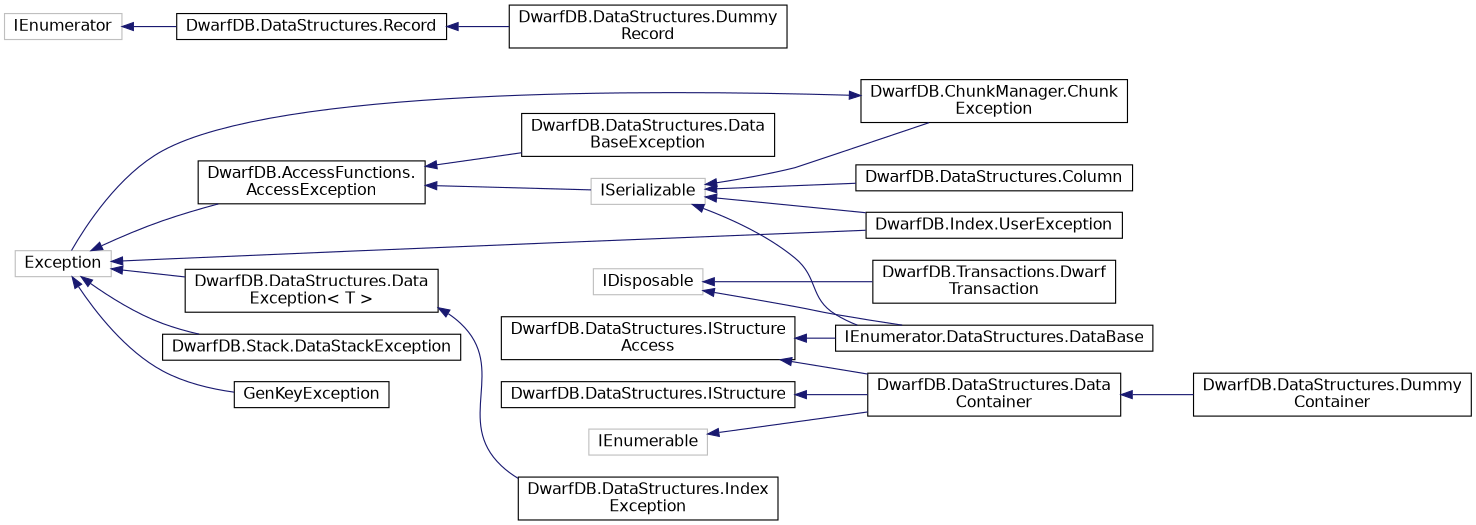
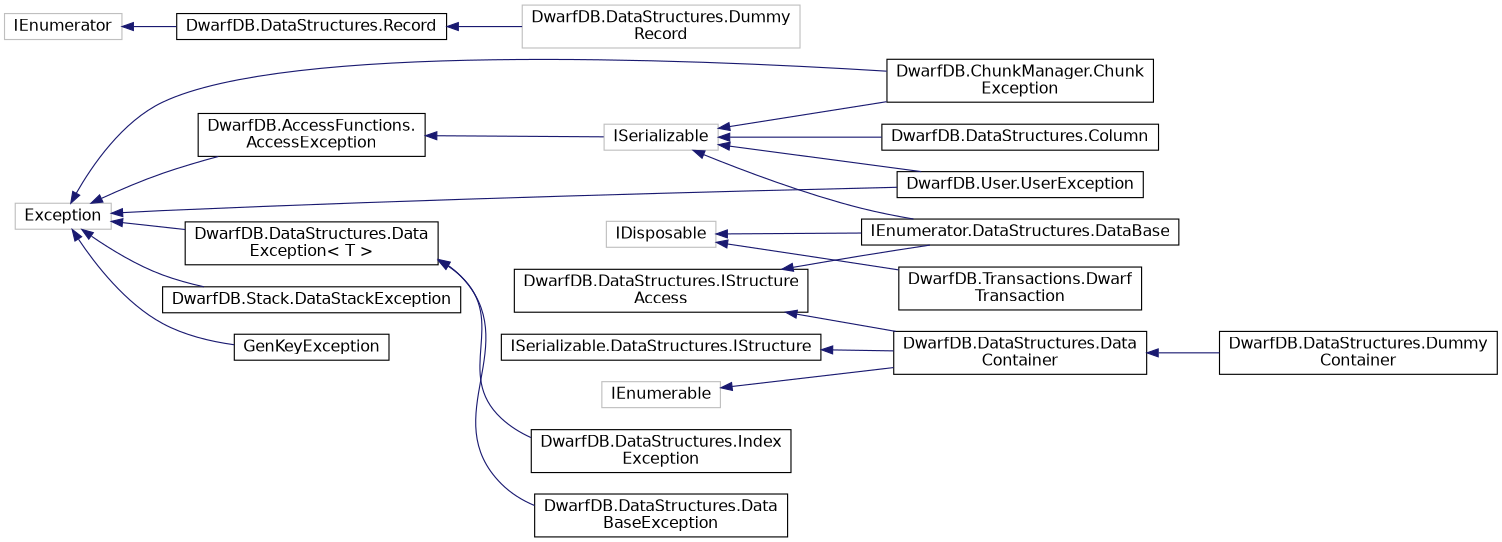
(648, 27) -> (661, 27)
(435, 100) -> (459, 61)
(479, 159) -> (478, 398)
(994, 225) -> (1020, 185)
(648, 395) -> (661, 347)
